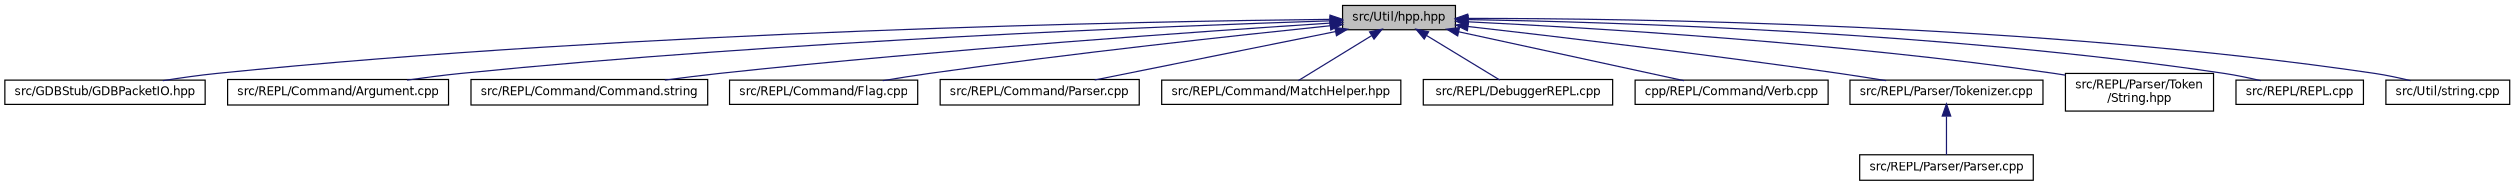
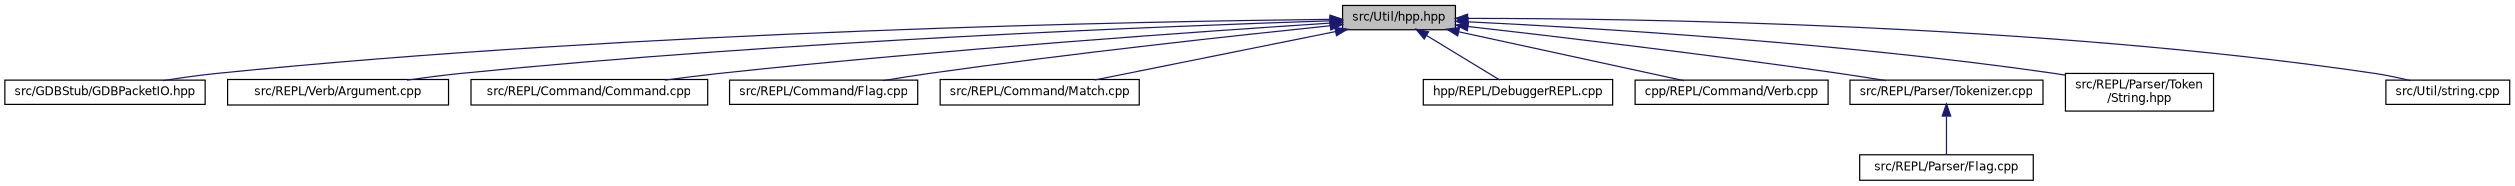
(338, 92) -> (338, 92)
(589, 92) -> (589, 92)
(1040, 92) -> (1040, 92)
(1281, 92) -> none
(1518, 92) -> (1518, 92)
(2300, 92) -> none
(1946, 168) -> (1946, 168)
